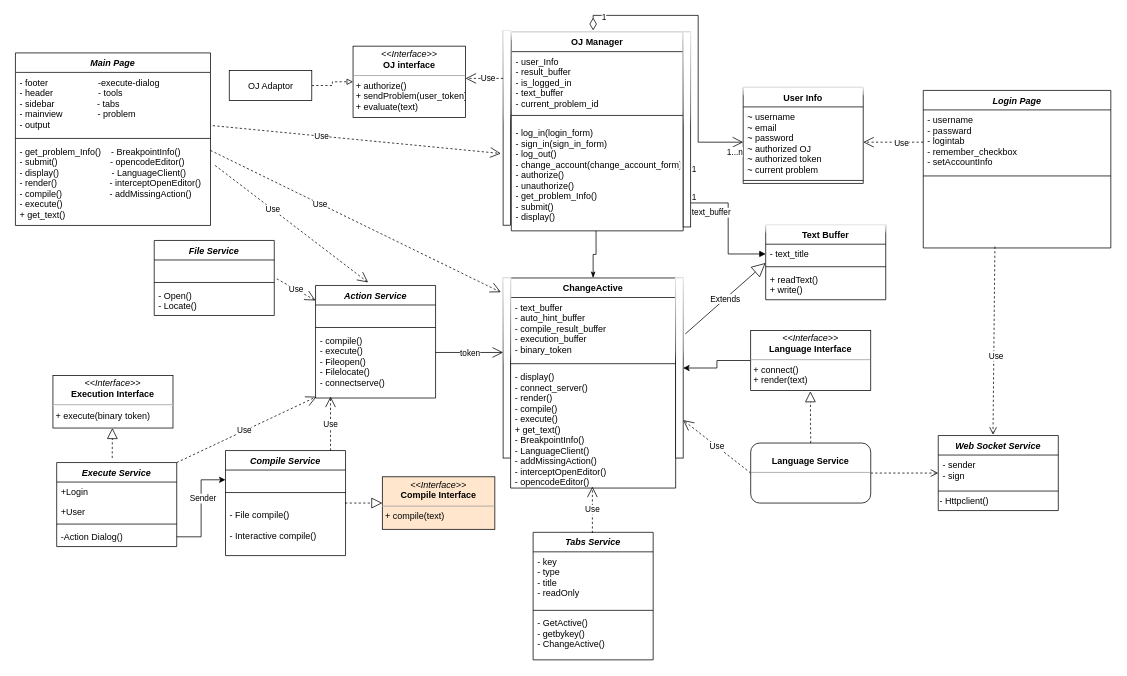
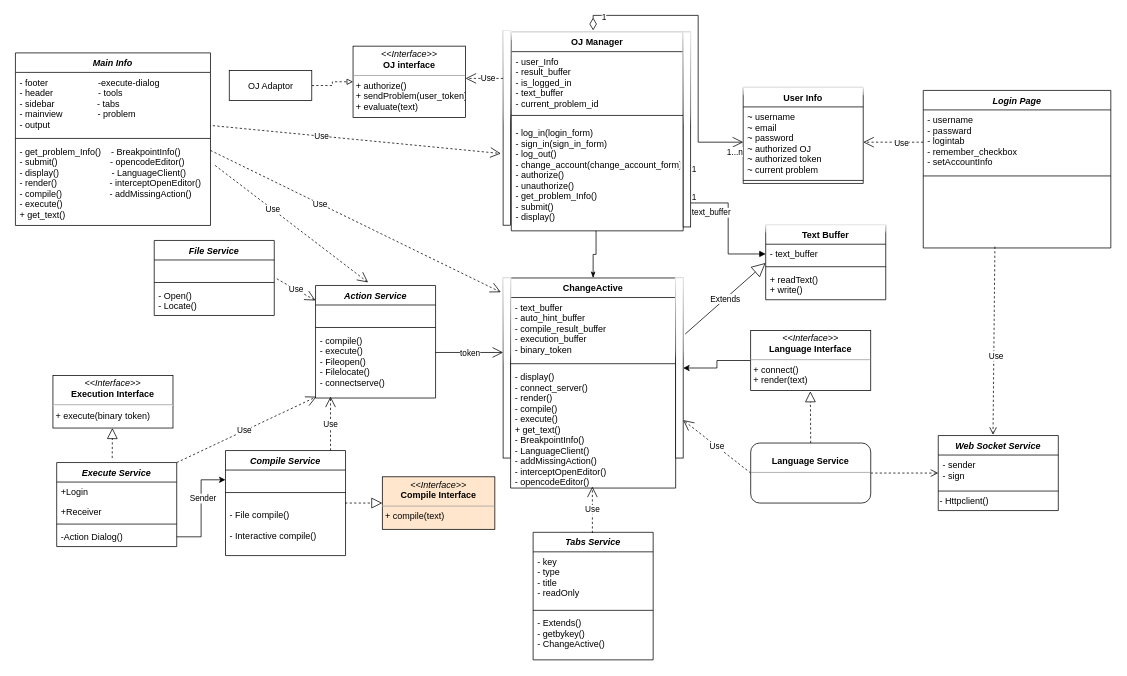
(113, 63) -> (113, 63)
(796, 254) -> (801, 254)
(73, 512) -> (82, 512)
(567, 623) -> (564, 623)
